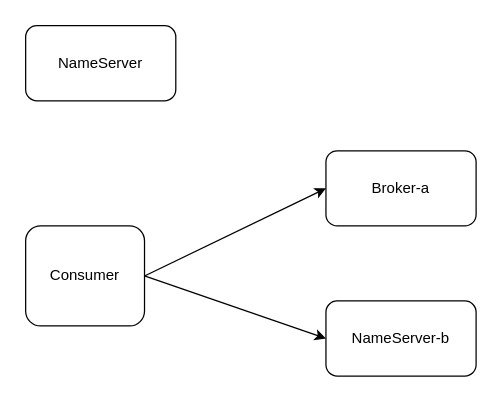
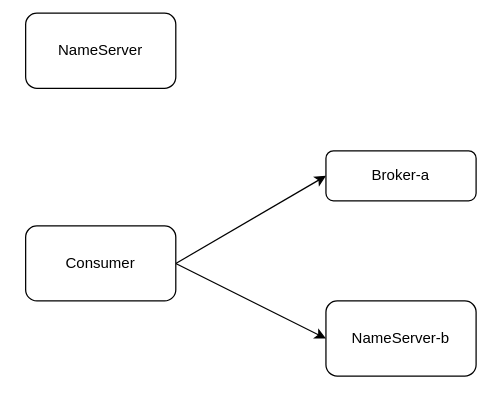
(101, 63) -> (101, 51)
(401, 188) -> (401, 176)
(85, 276) -> (101, 263)
